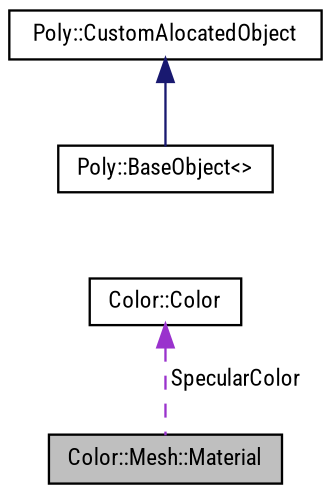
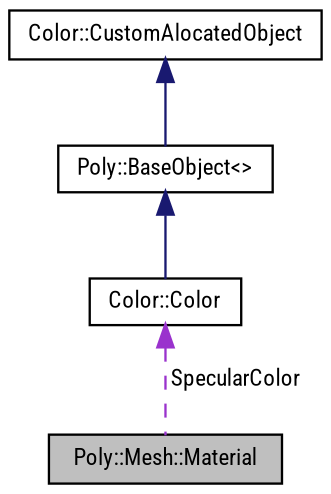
(165, 35) -> (165, 35)
none -> (165, 247)
(165, 459) -> (165, 459)
